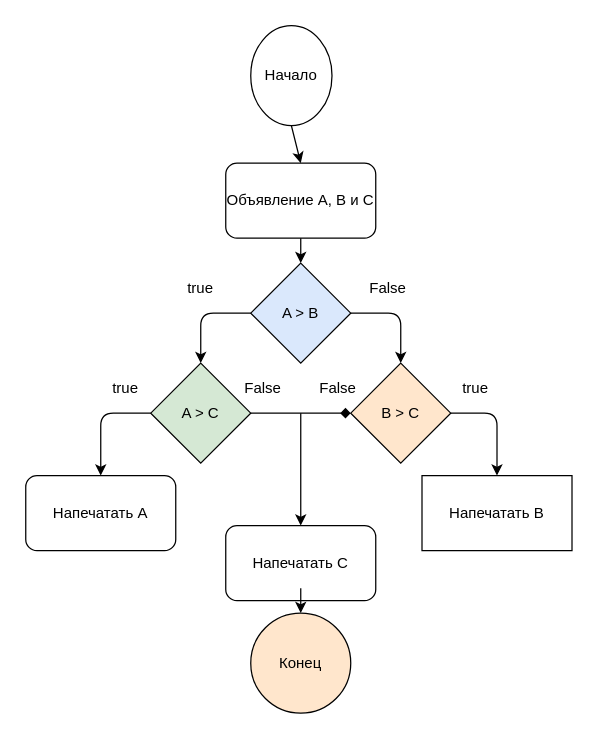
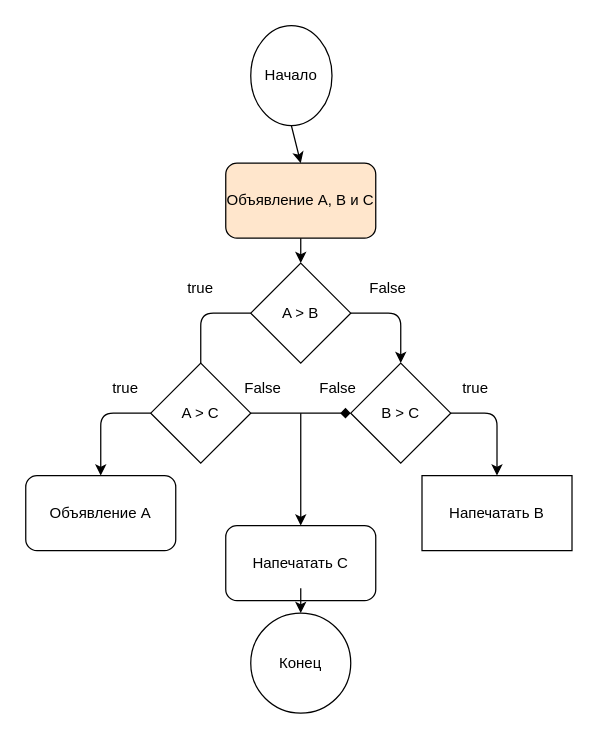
(301, 201) -> (301, 201)
(301, 313) -> (301, 313)
(201, 353) -> (201, 356)
(201, 413) -> (201, 413)
(401, 413) -> (401, 413)
(101, 513) -> (101, 513)
(301, 663) -> (301, 663)
